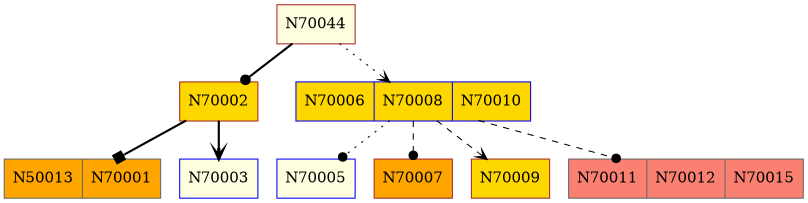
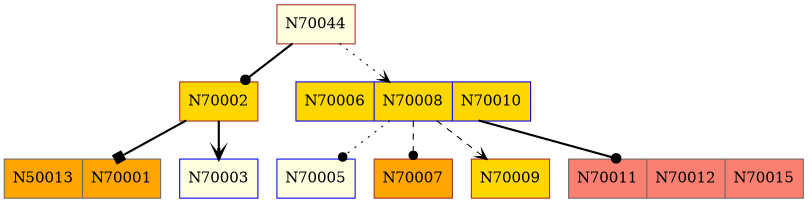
(545, 139) -> (545, 139)
